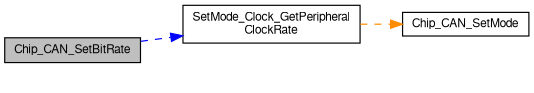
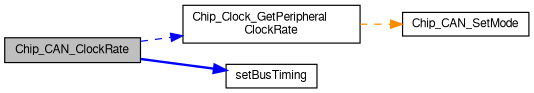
(272, 24) -> (272, 24)
(73, 50) -> (73, 50)
none -> (272, 76)
